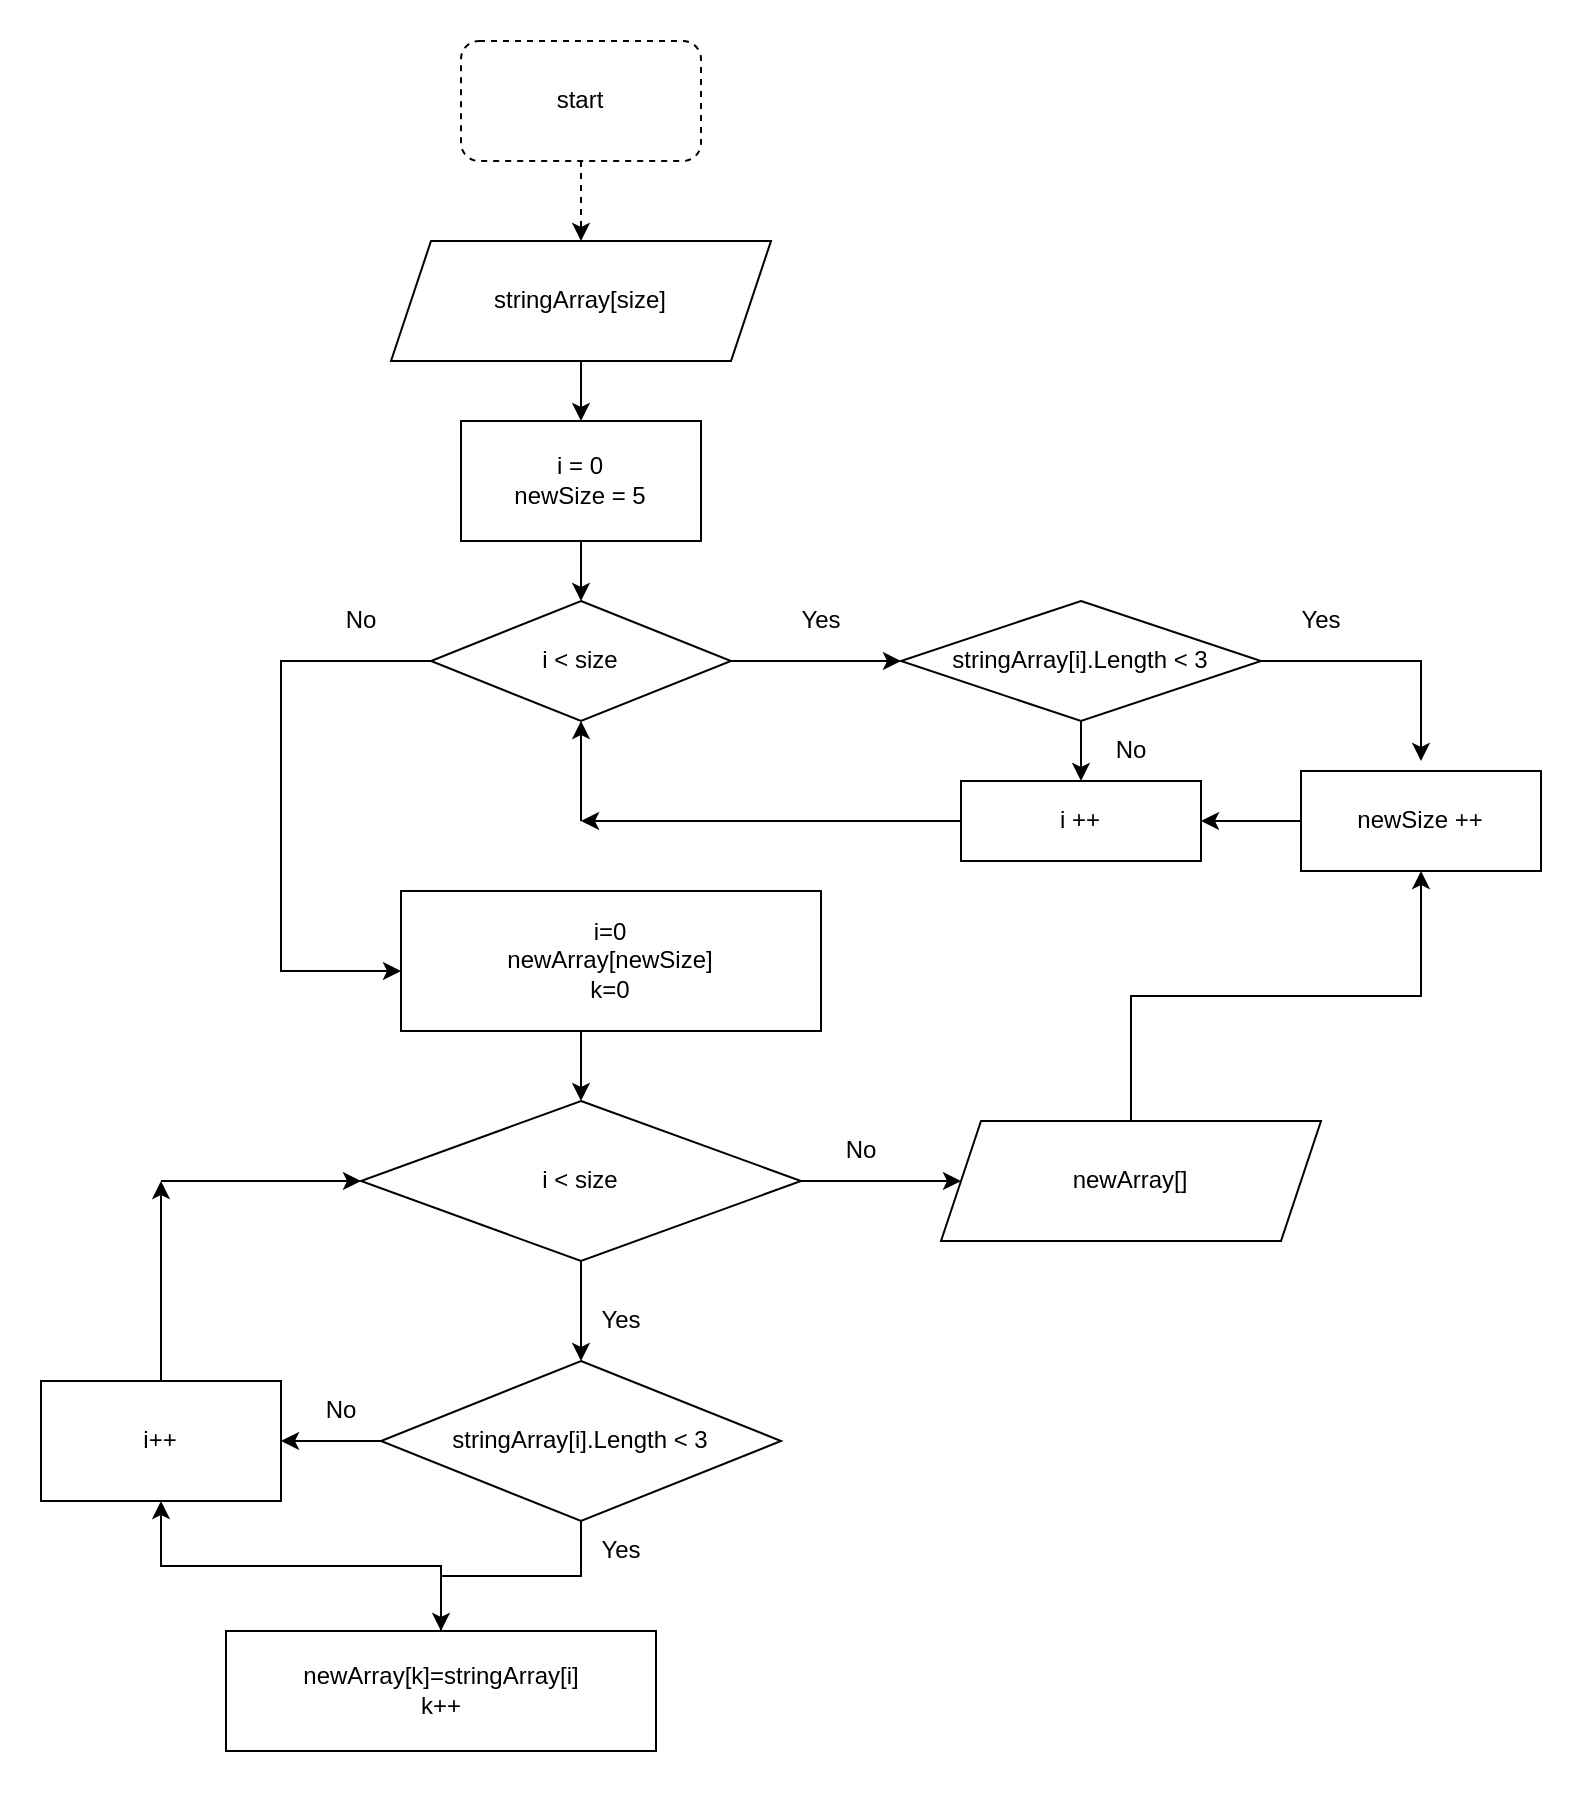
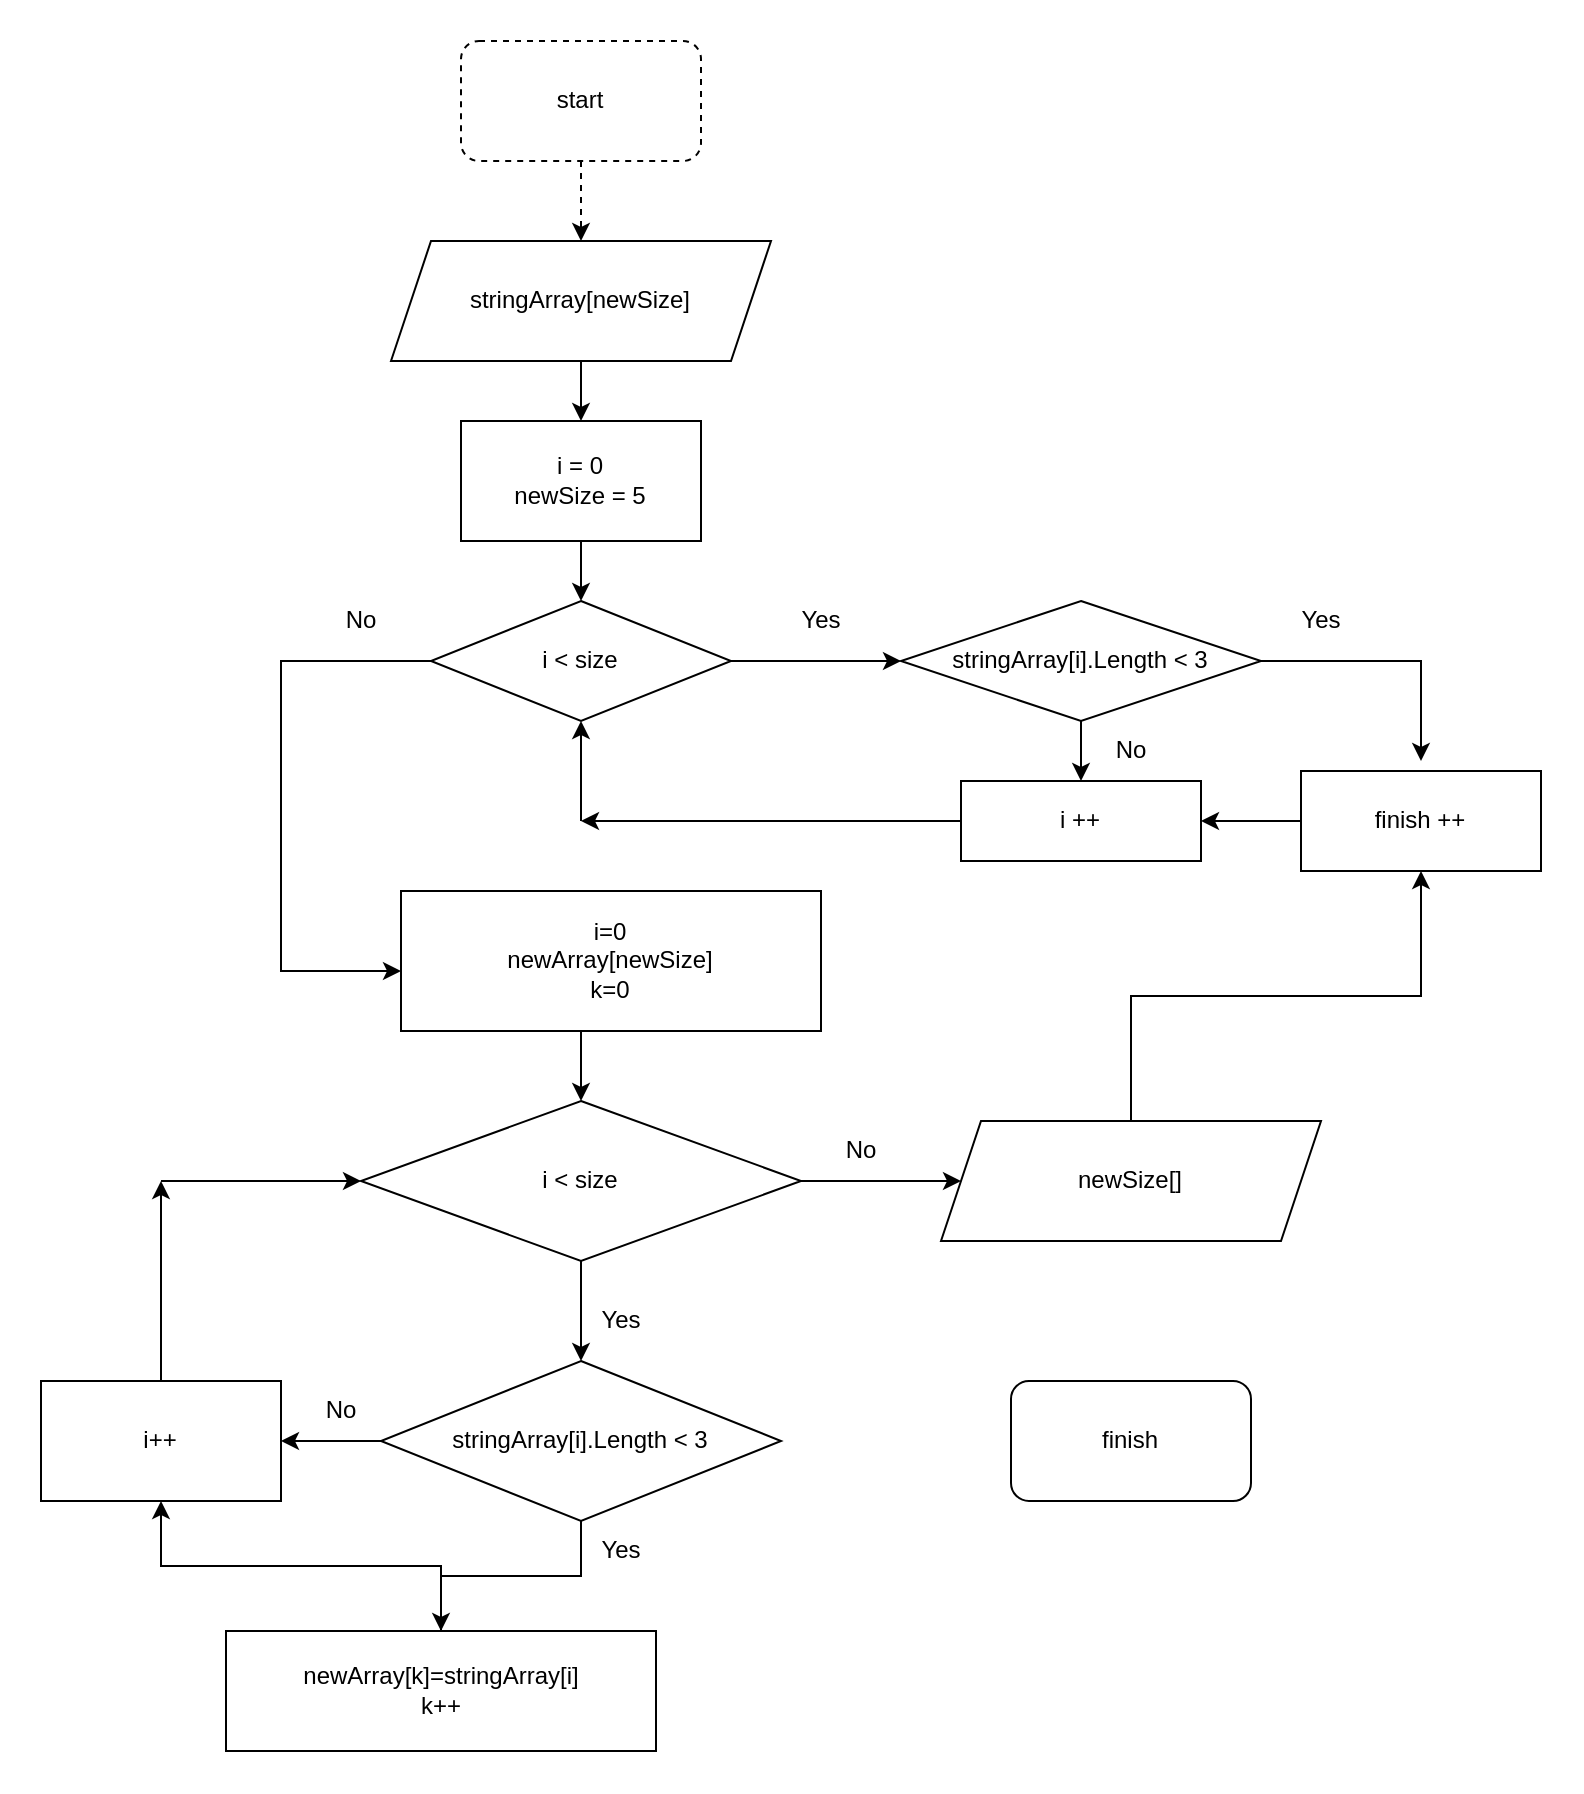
(581, 301) -> (581, 301)
(1421, 821) -> (1421, 821)
(1131, 1181) -> (1131, 1181)
none -> (1131, 1441)
